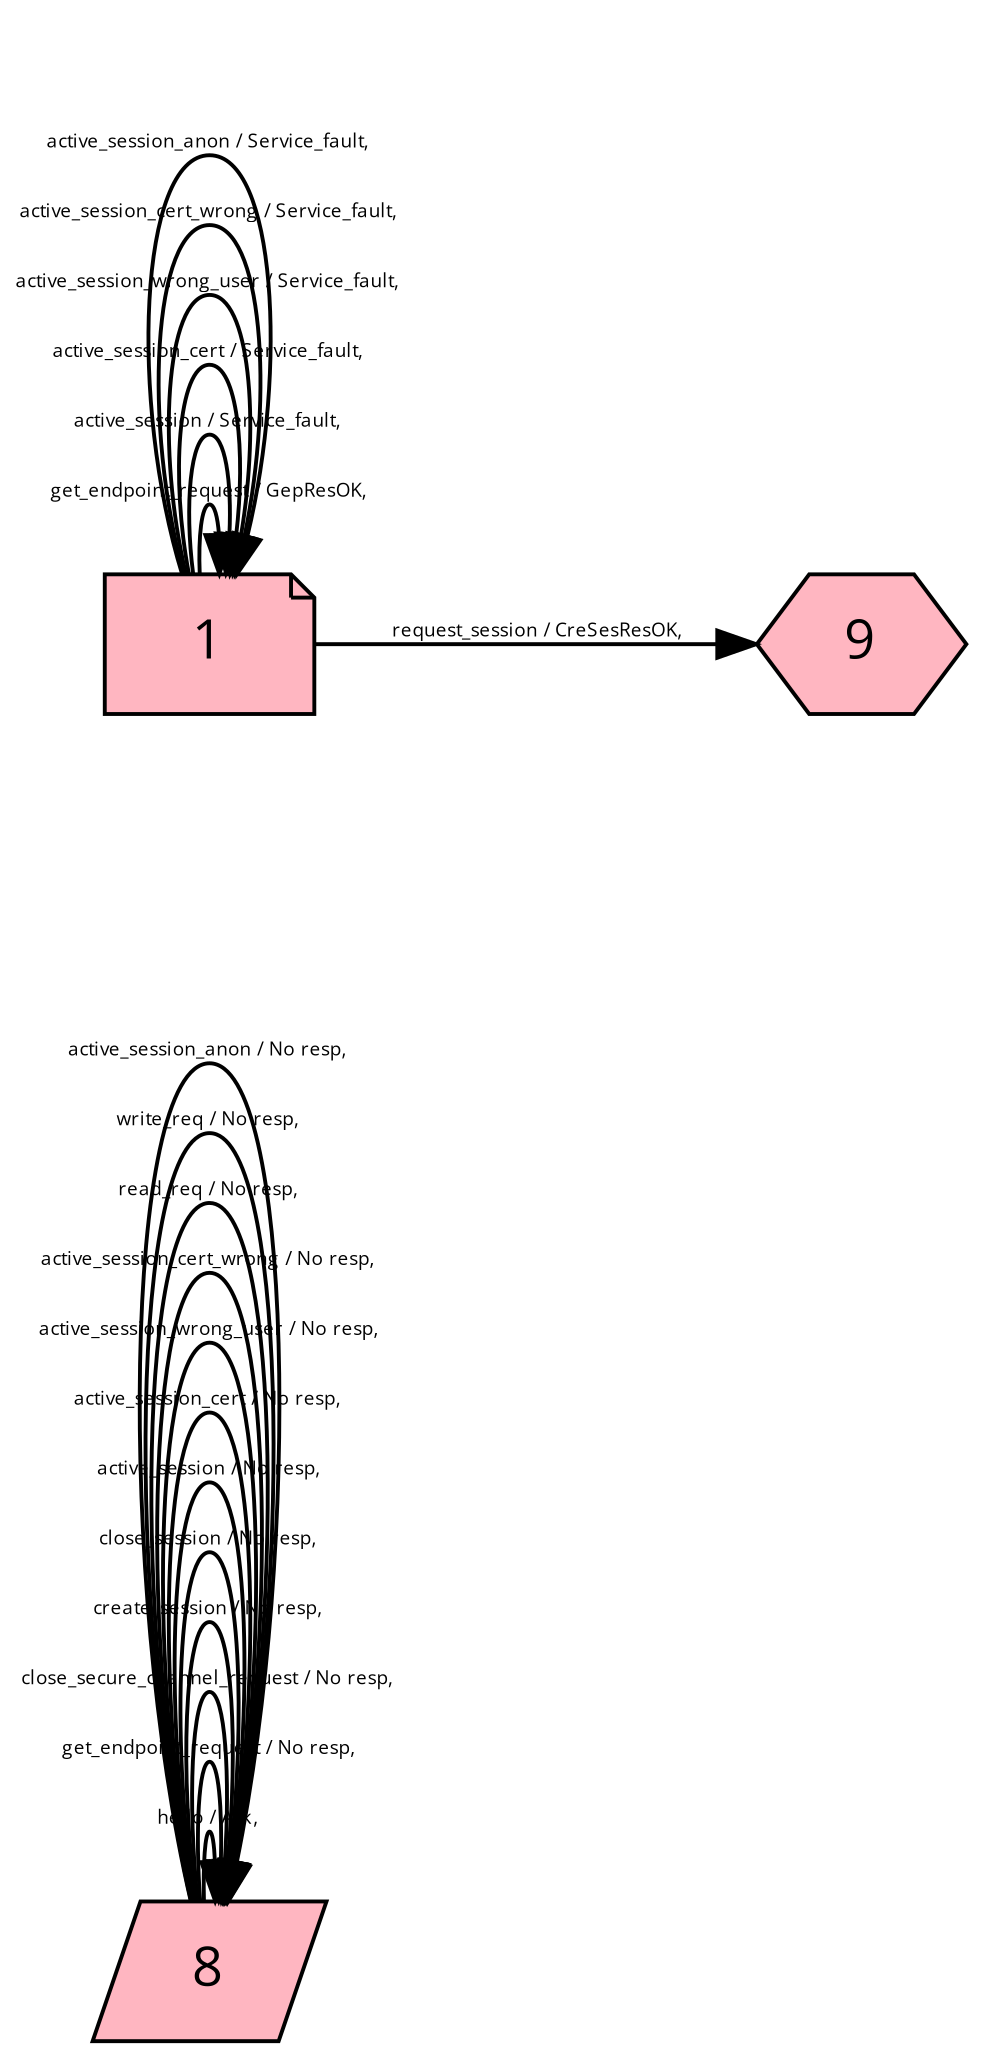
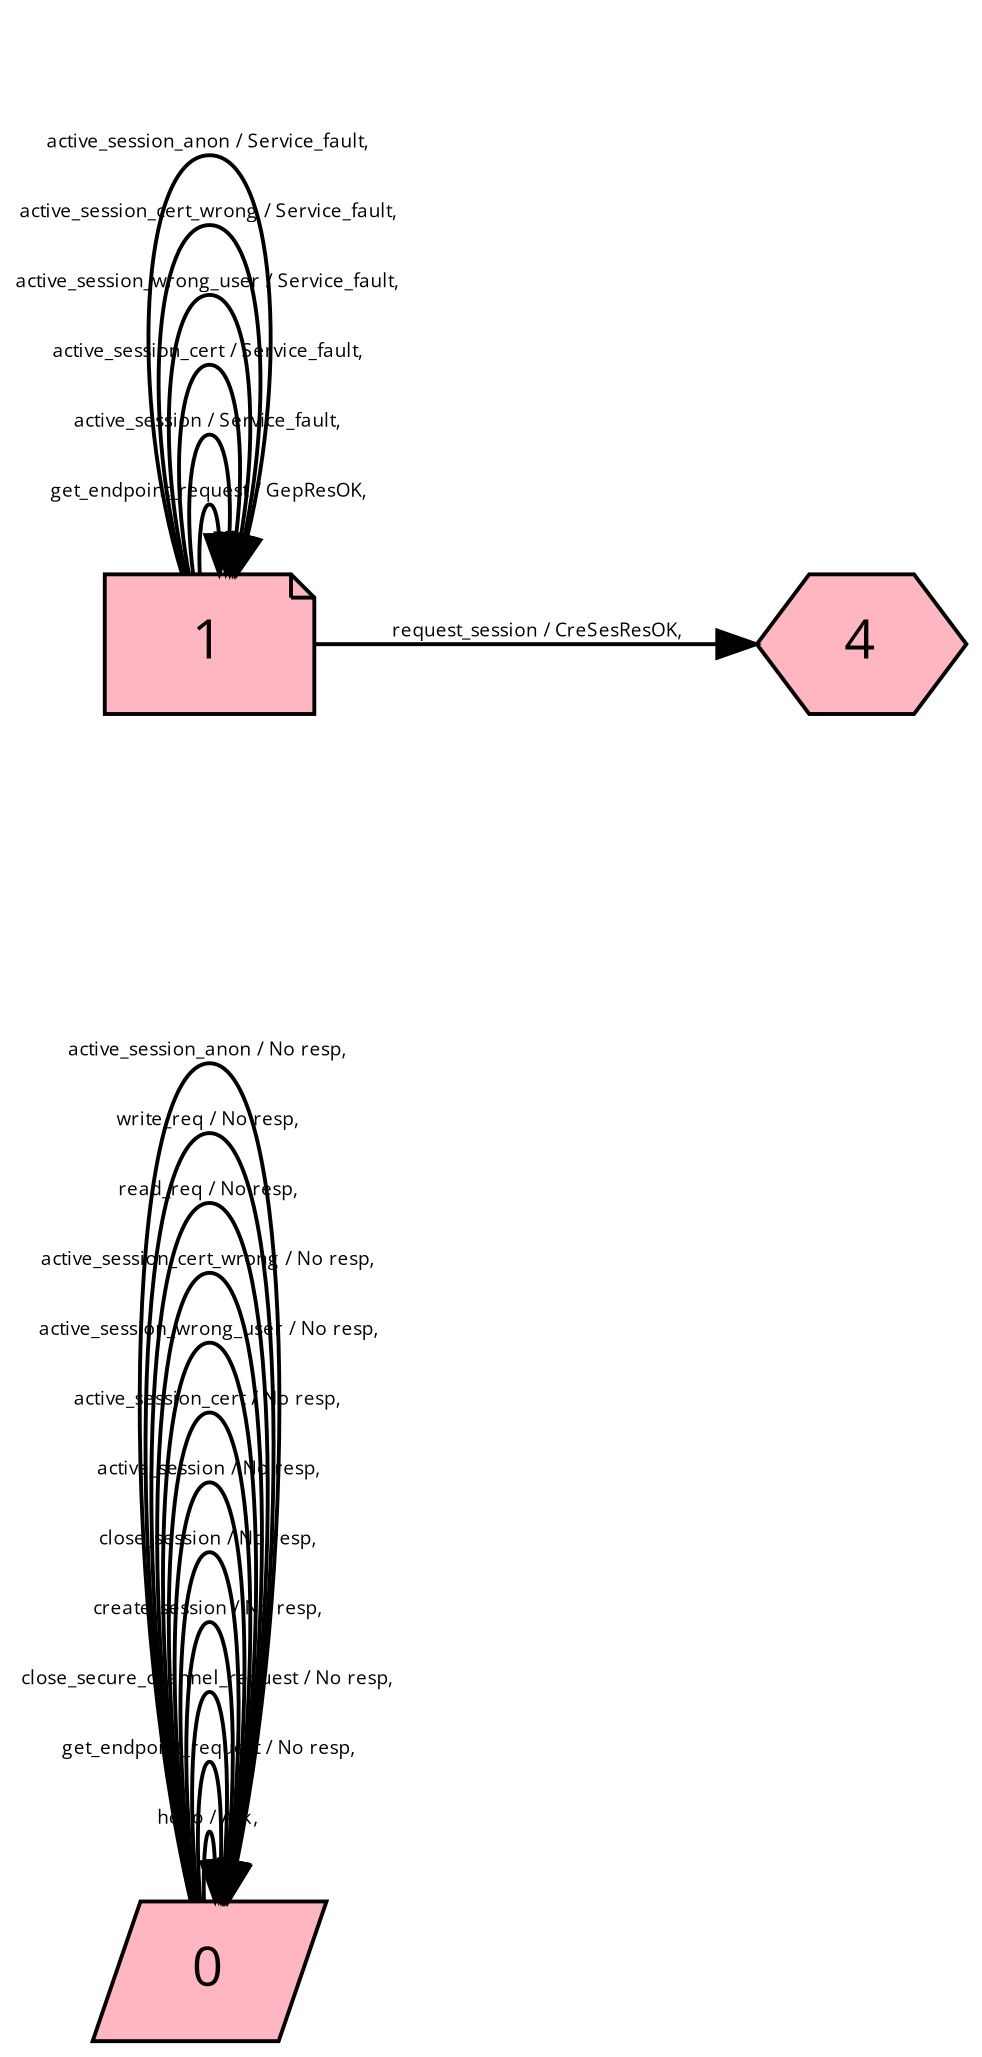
(862, 644) -> (862, 644)
(210, 1971) -> (210, 1971)
